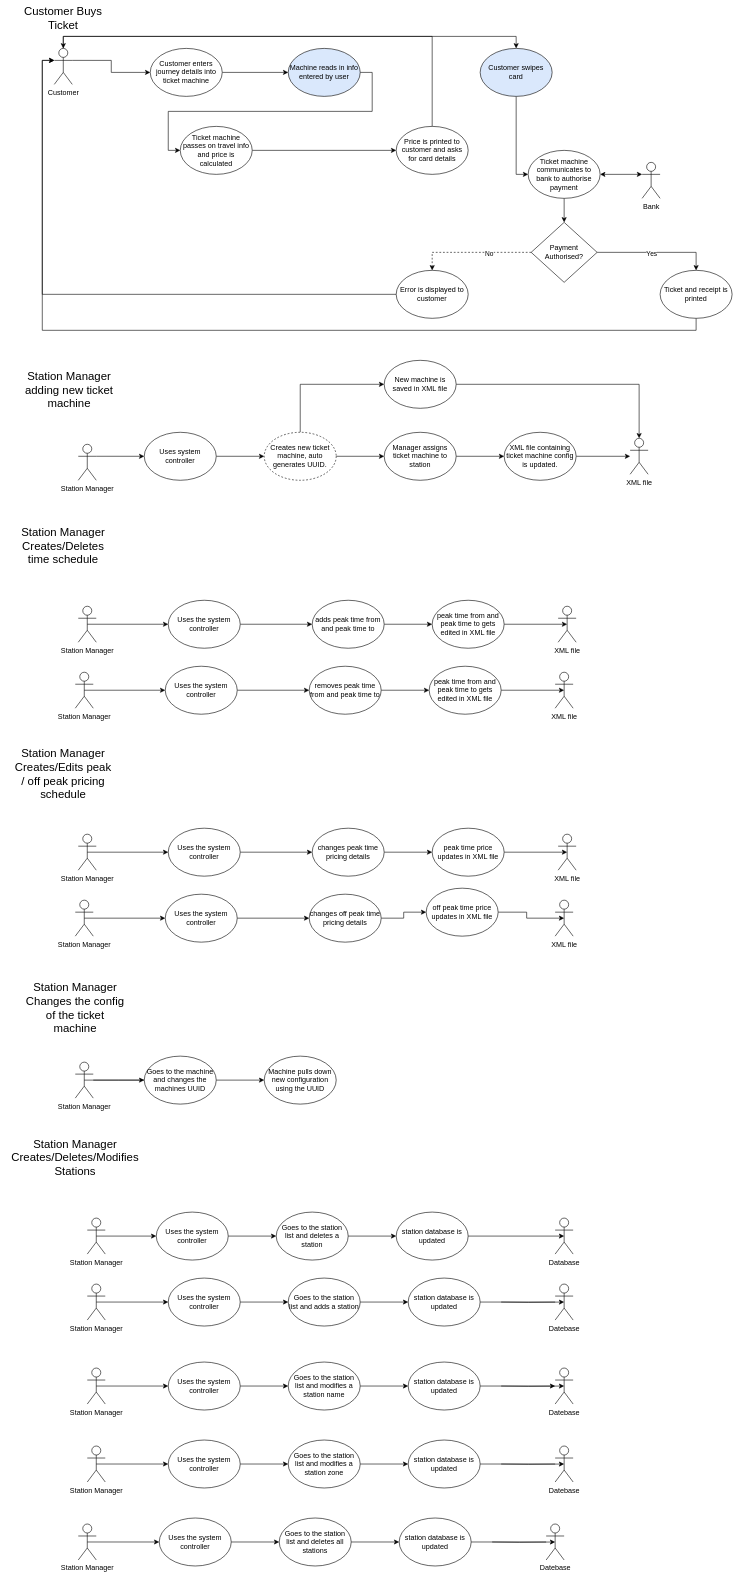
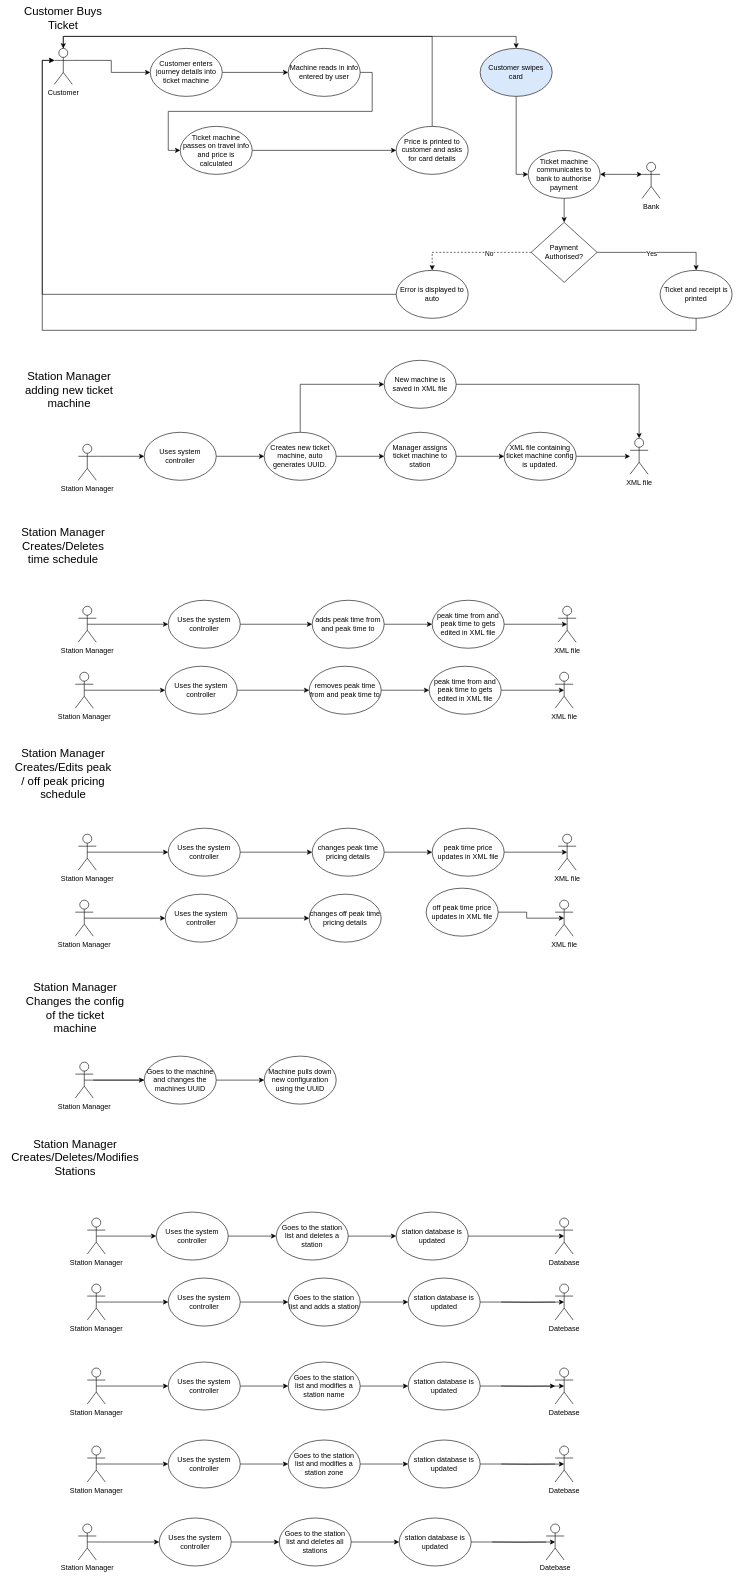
(324, 72) -> (324, 72)
(432, 294) -> (432, 294)
(300, 456) -> (300, 456)
(404, 918) -> none
